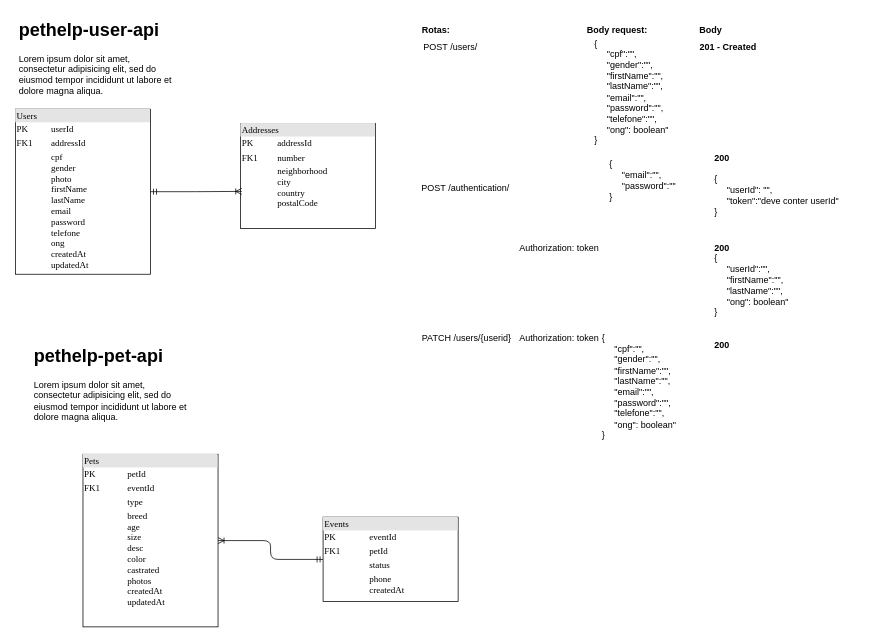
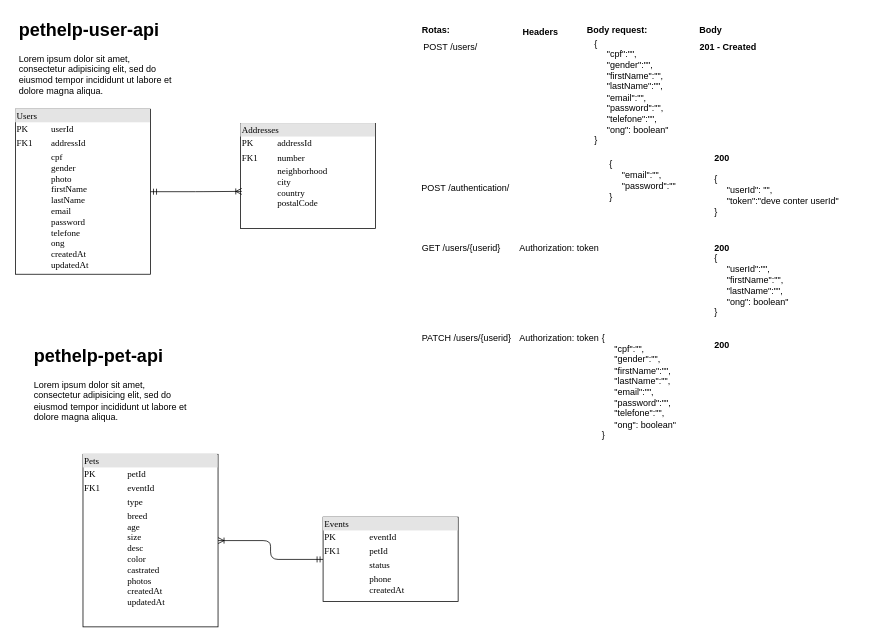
none -> (540, 32)
none -> (462, 248)
